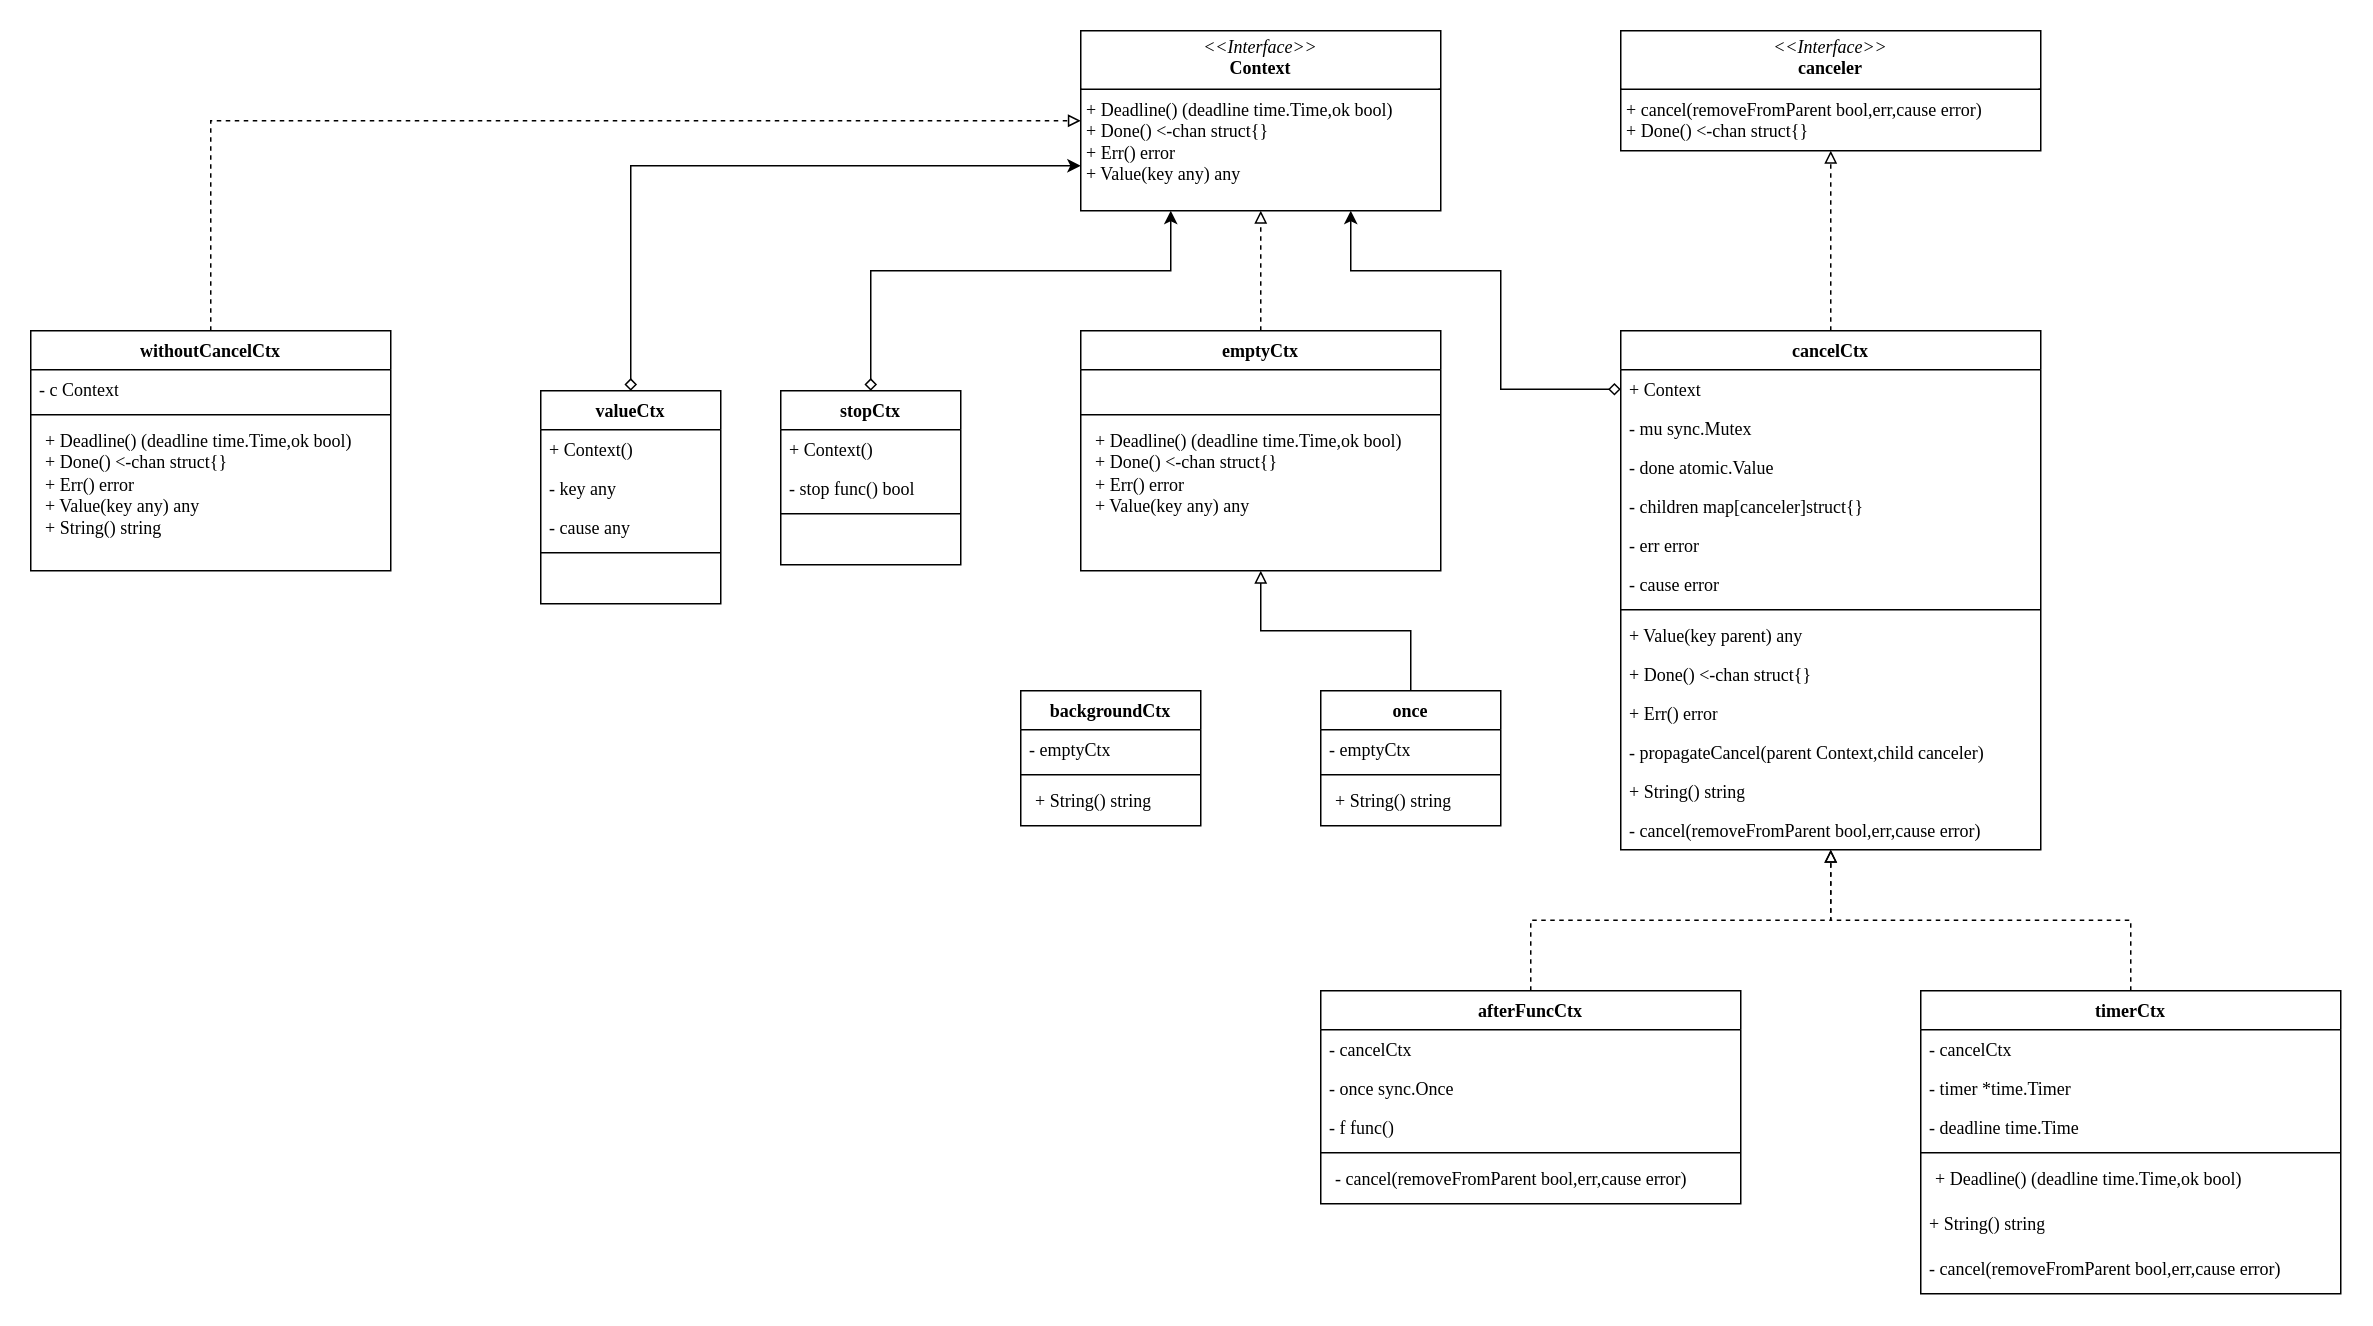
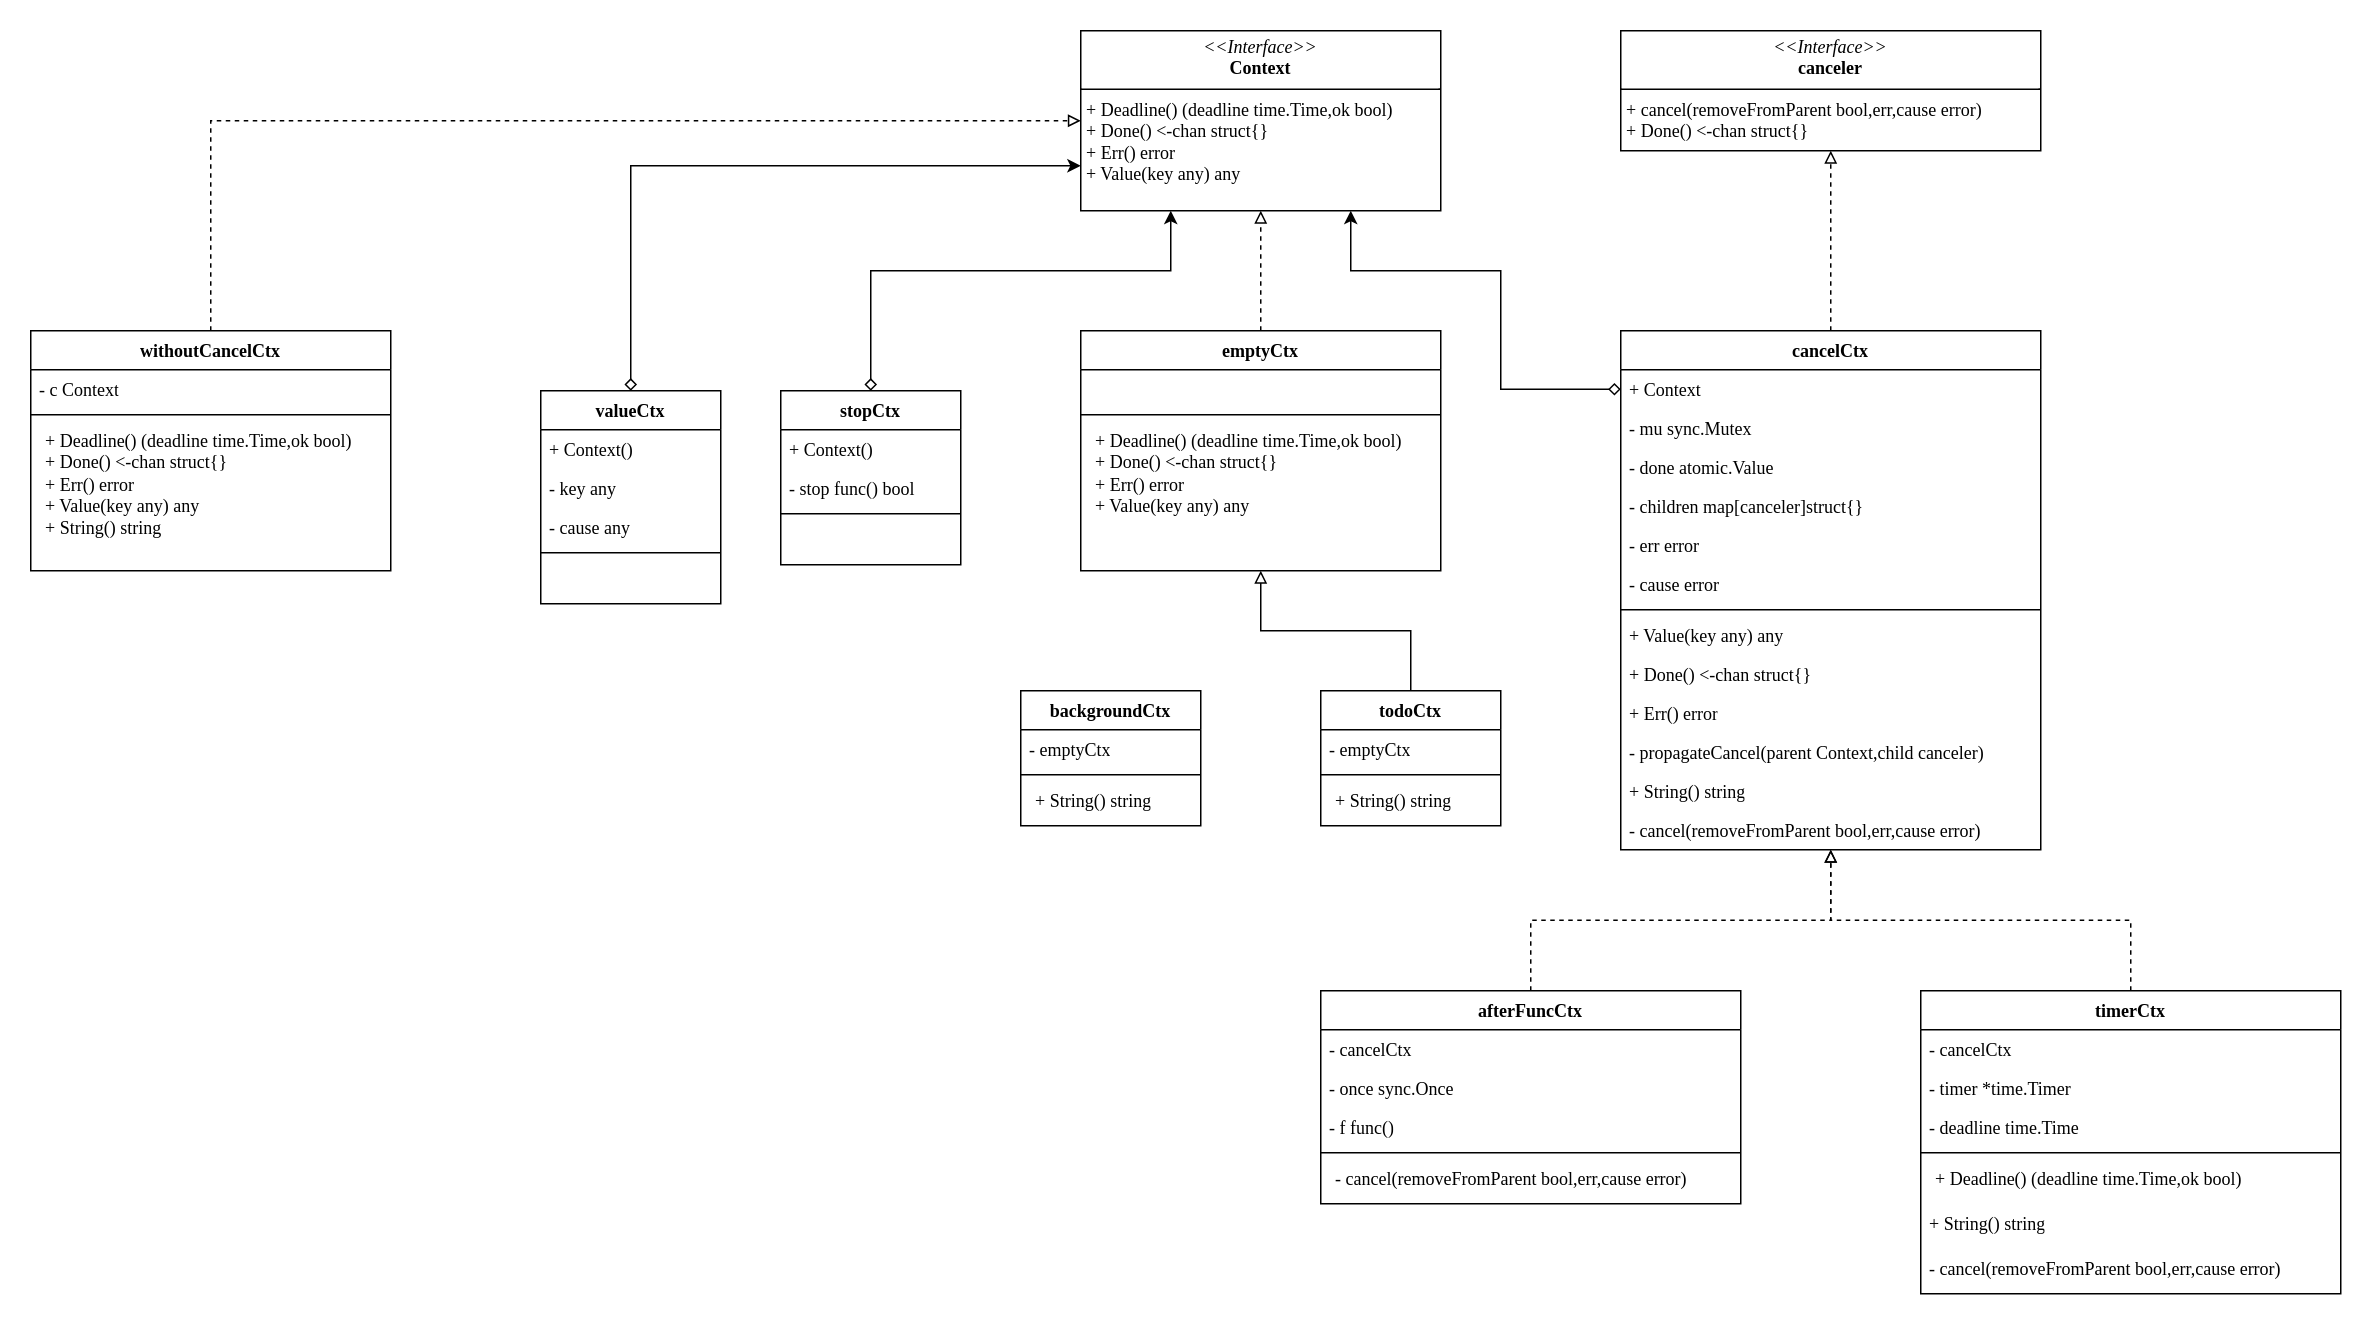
(1736, 637) -> (1721, 637)
(1411, 712) -> (1411, 712)
